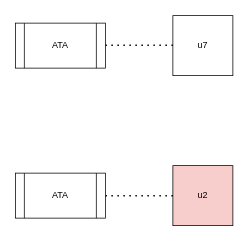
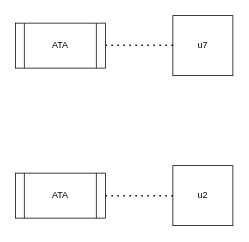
(203, 195) -> (203, 195)
